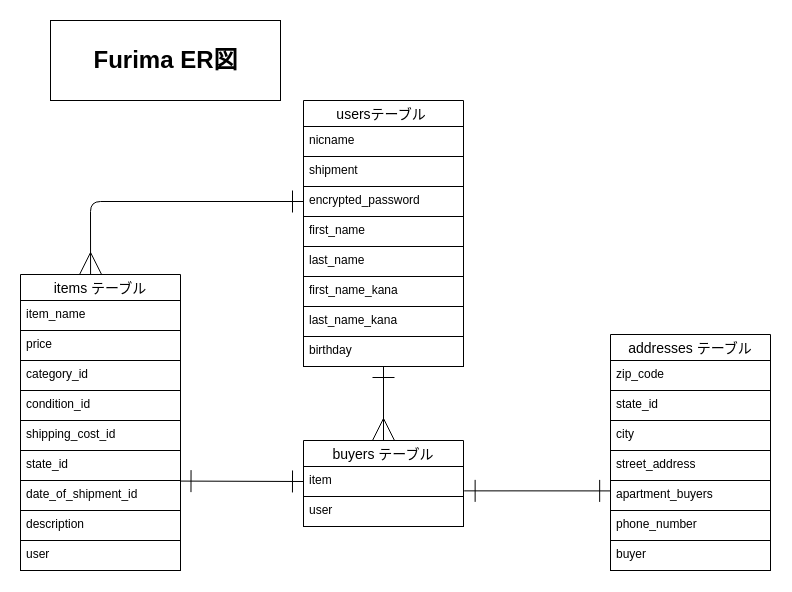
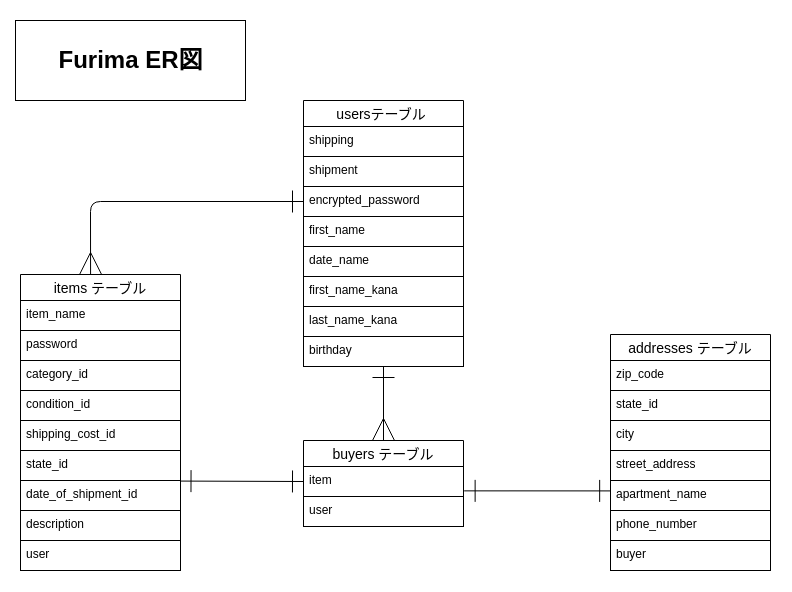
(166, 61) -> (131, 61)
(331, 140) -> (333, 140)
(338, 260) -> (339, 260)
(41, 344) -> (53, 344)
(670, 494) -> (663, 494)
